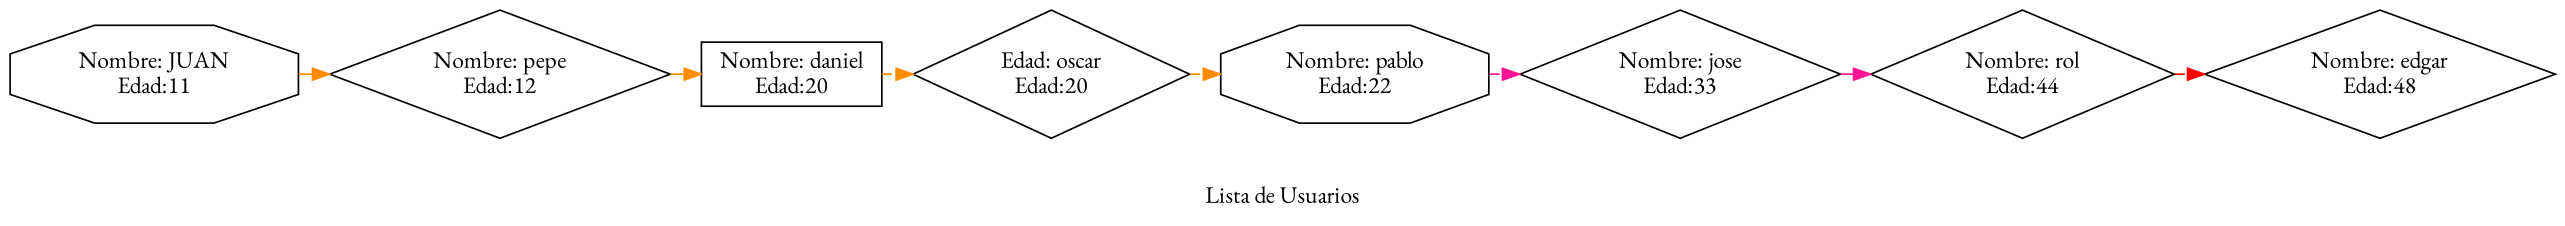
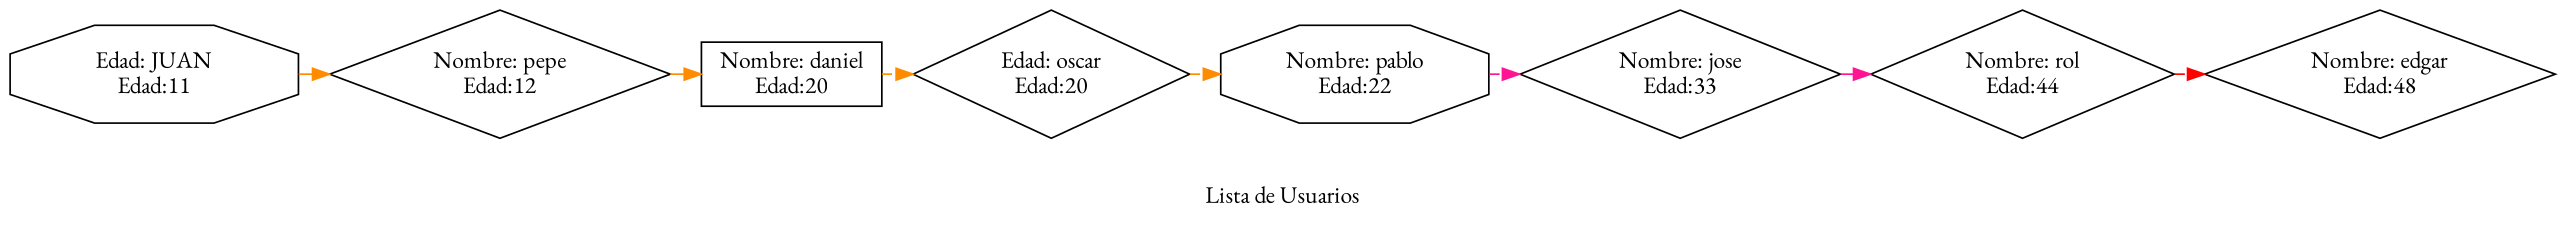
(154, 74) -> (154, 74)
